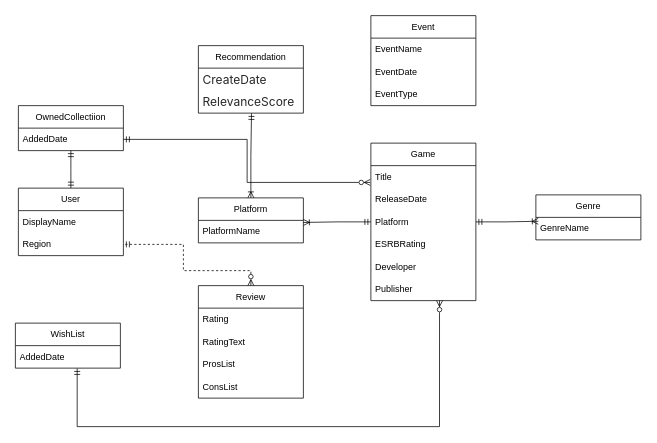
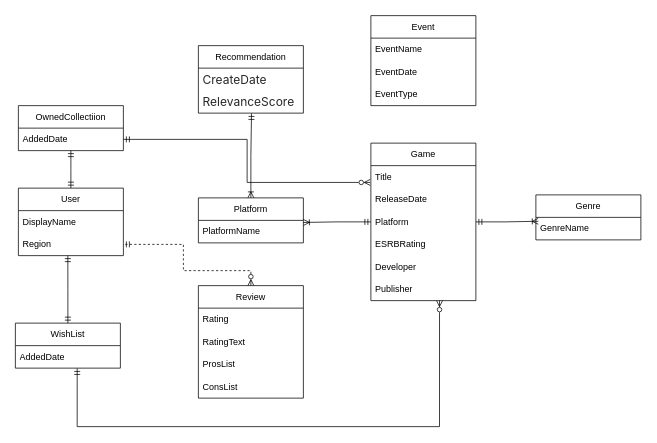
none -> (68, 290)
